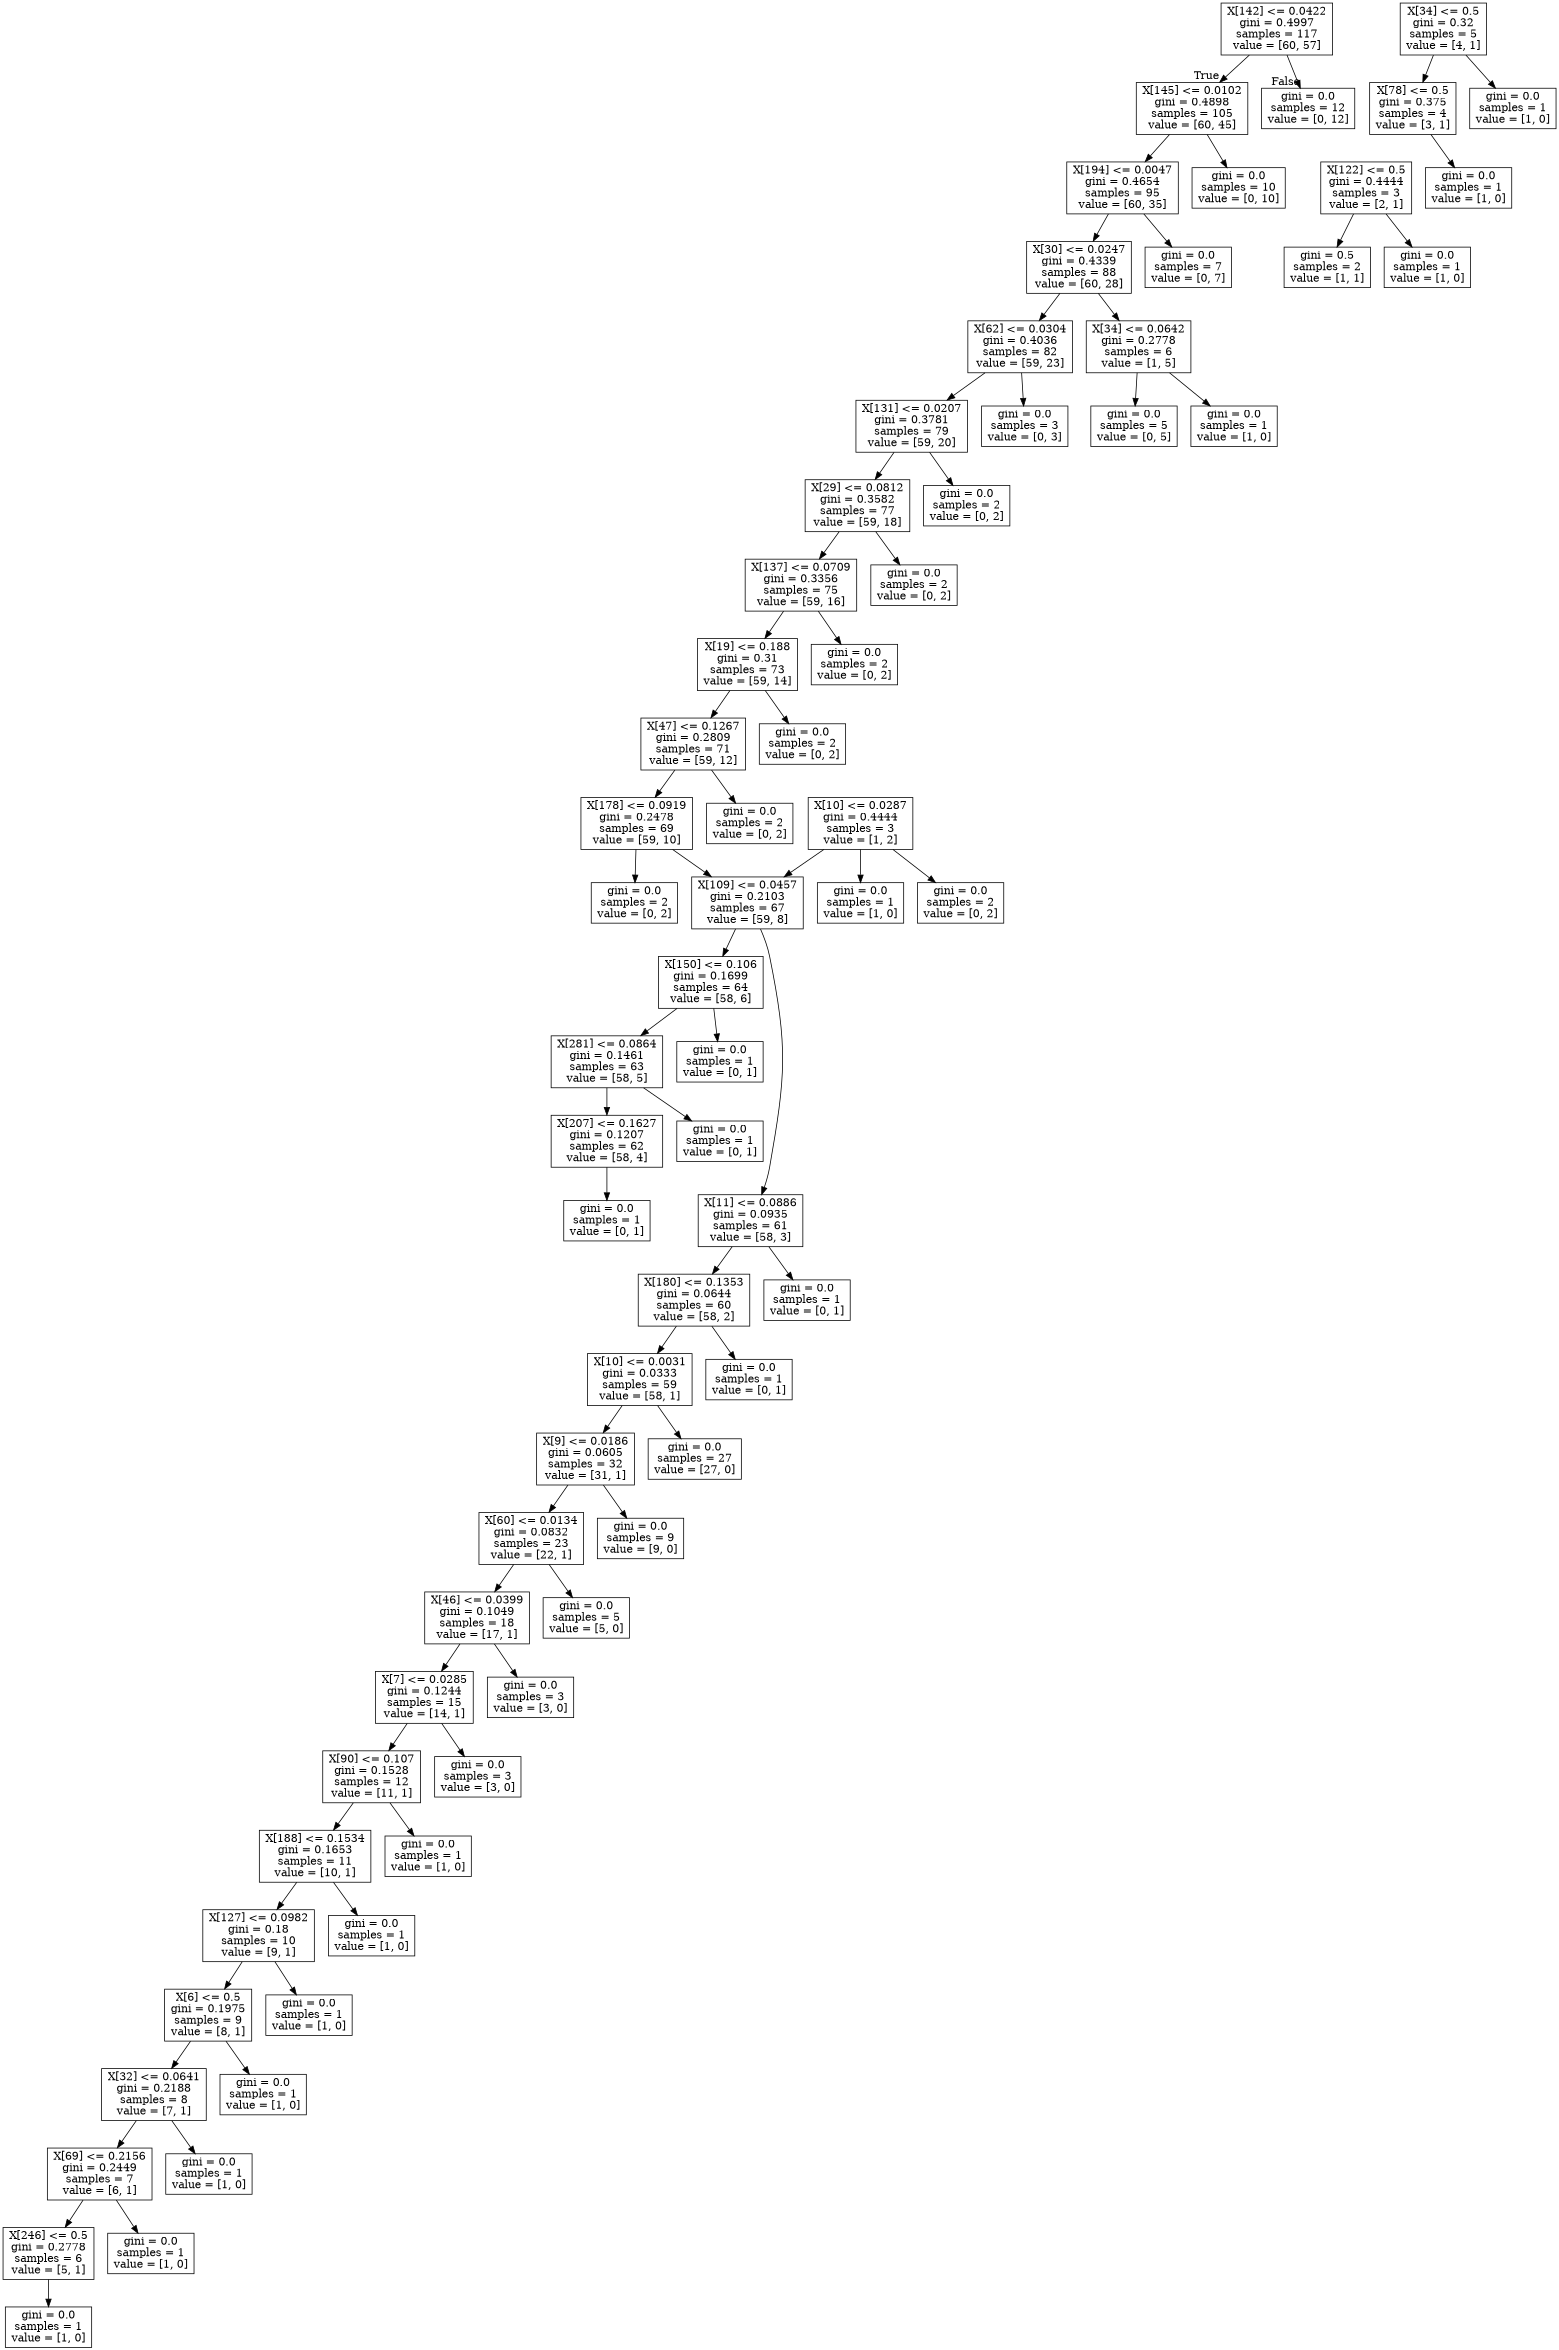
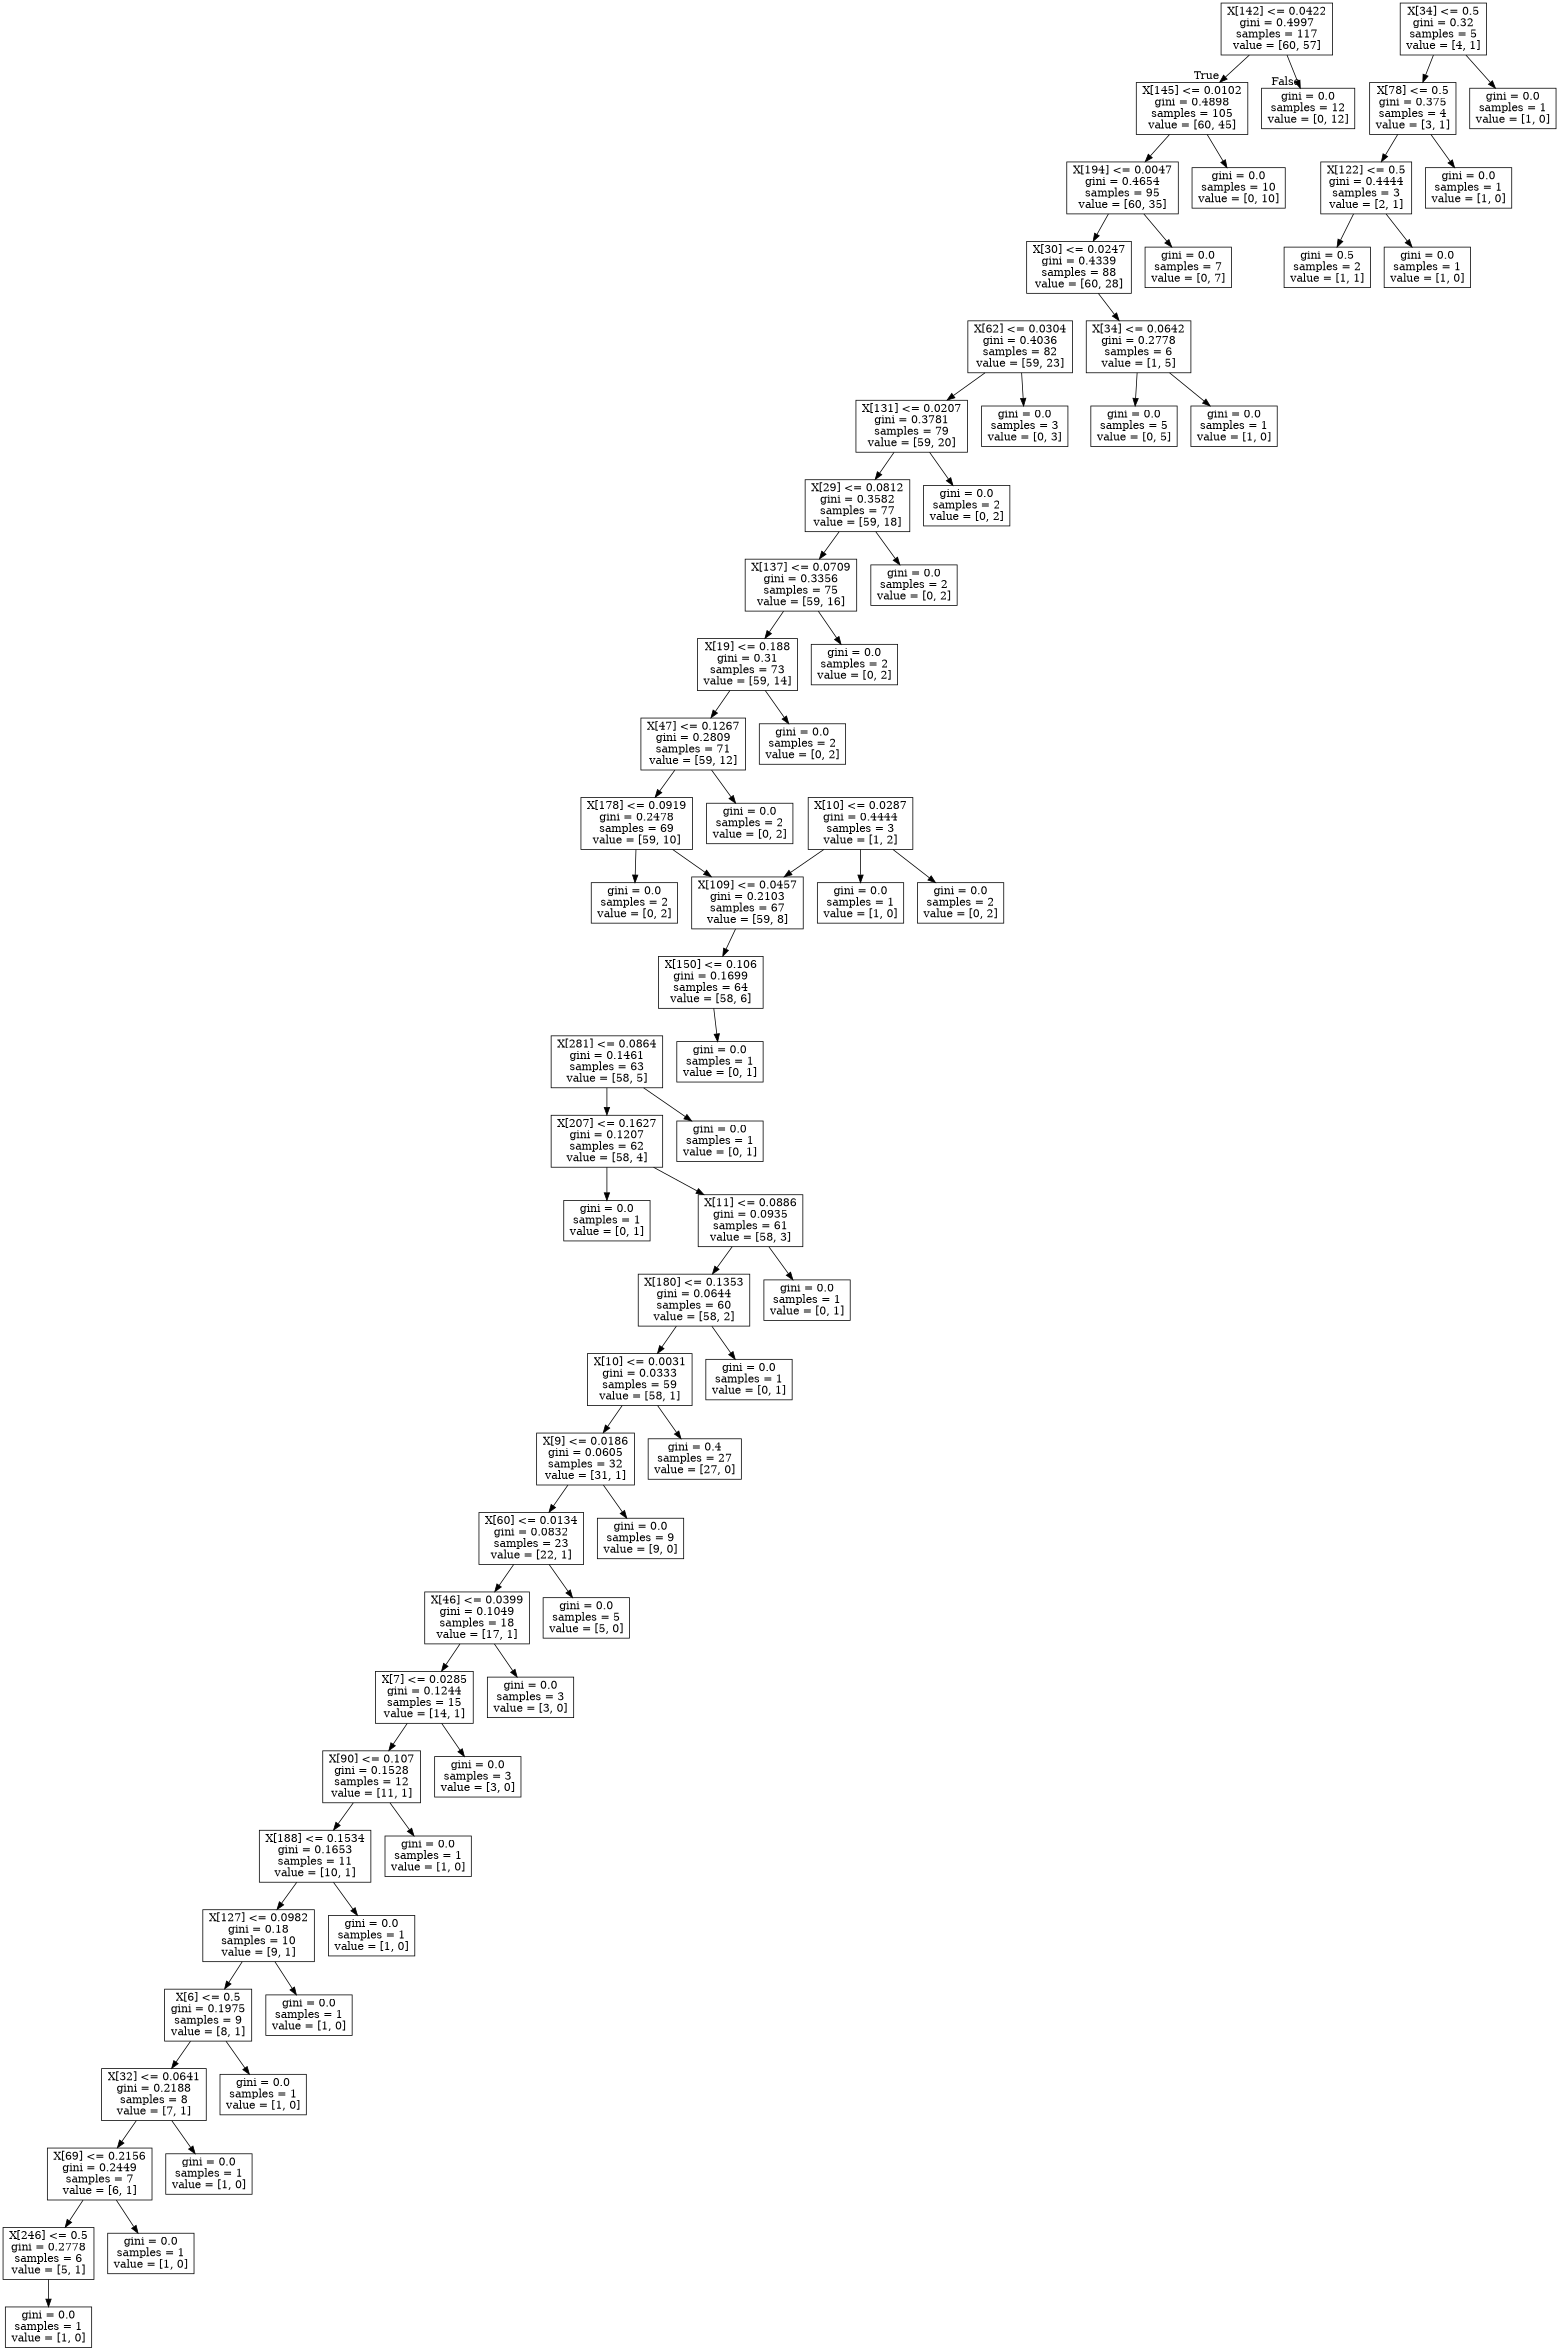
none -> (1392, 145)
(1052, 304) -> none
(662, 1020) -> none
(783, 1058) -> (675, 1179)
(695, 1459) -> (695, 1459)
